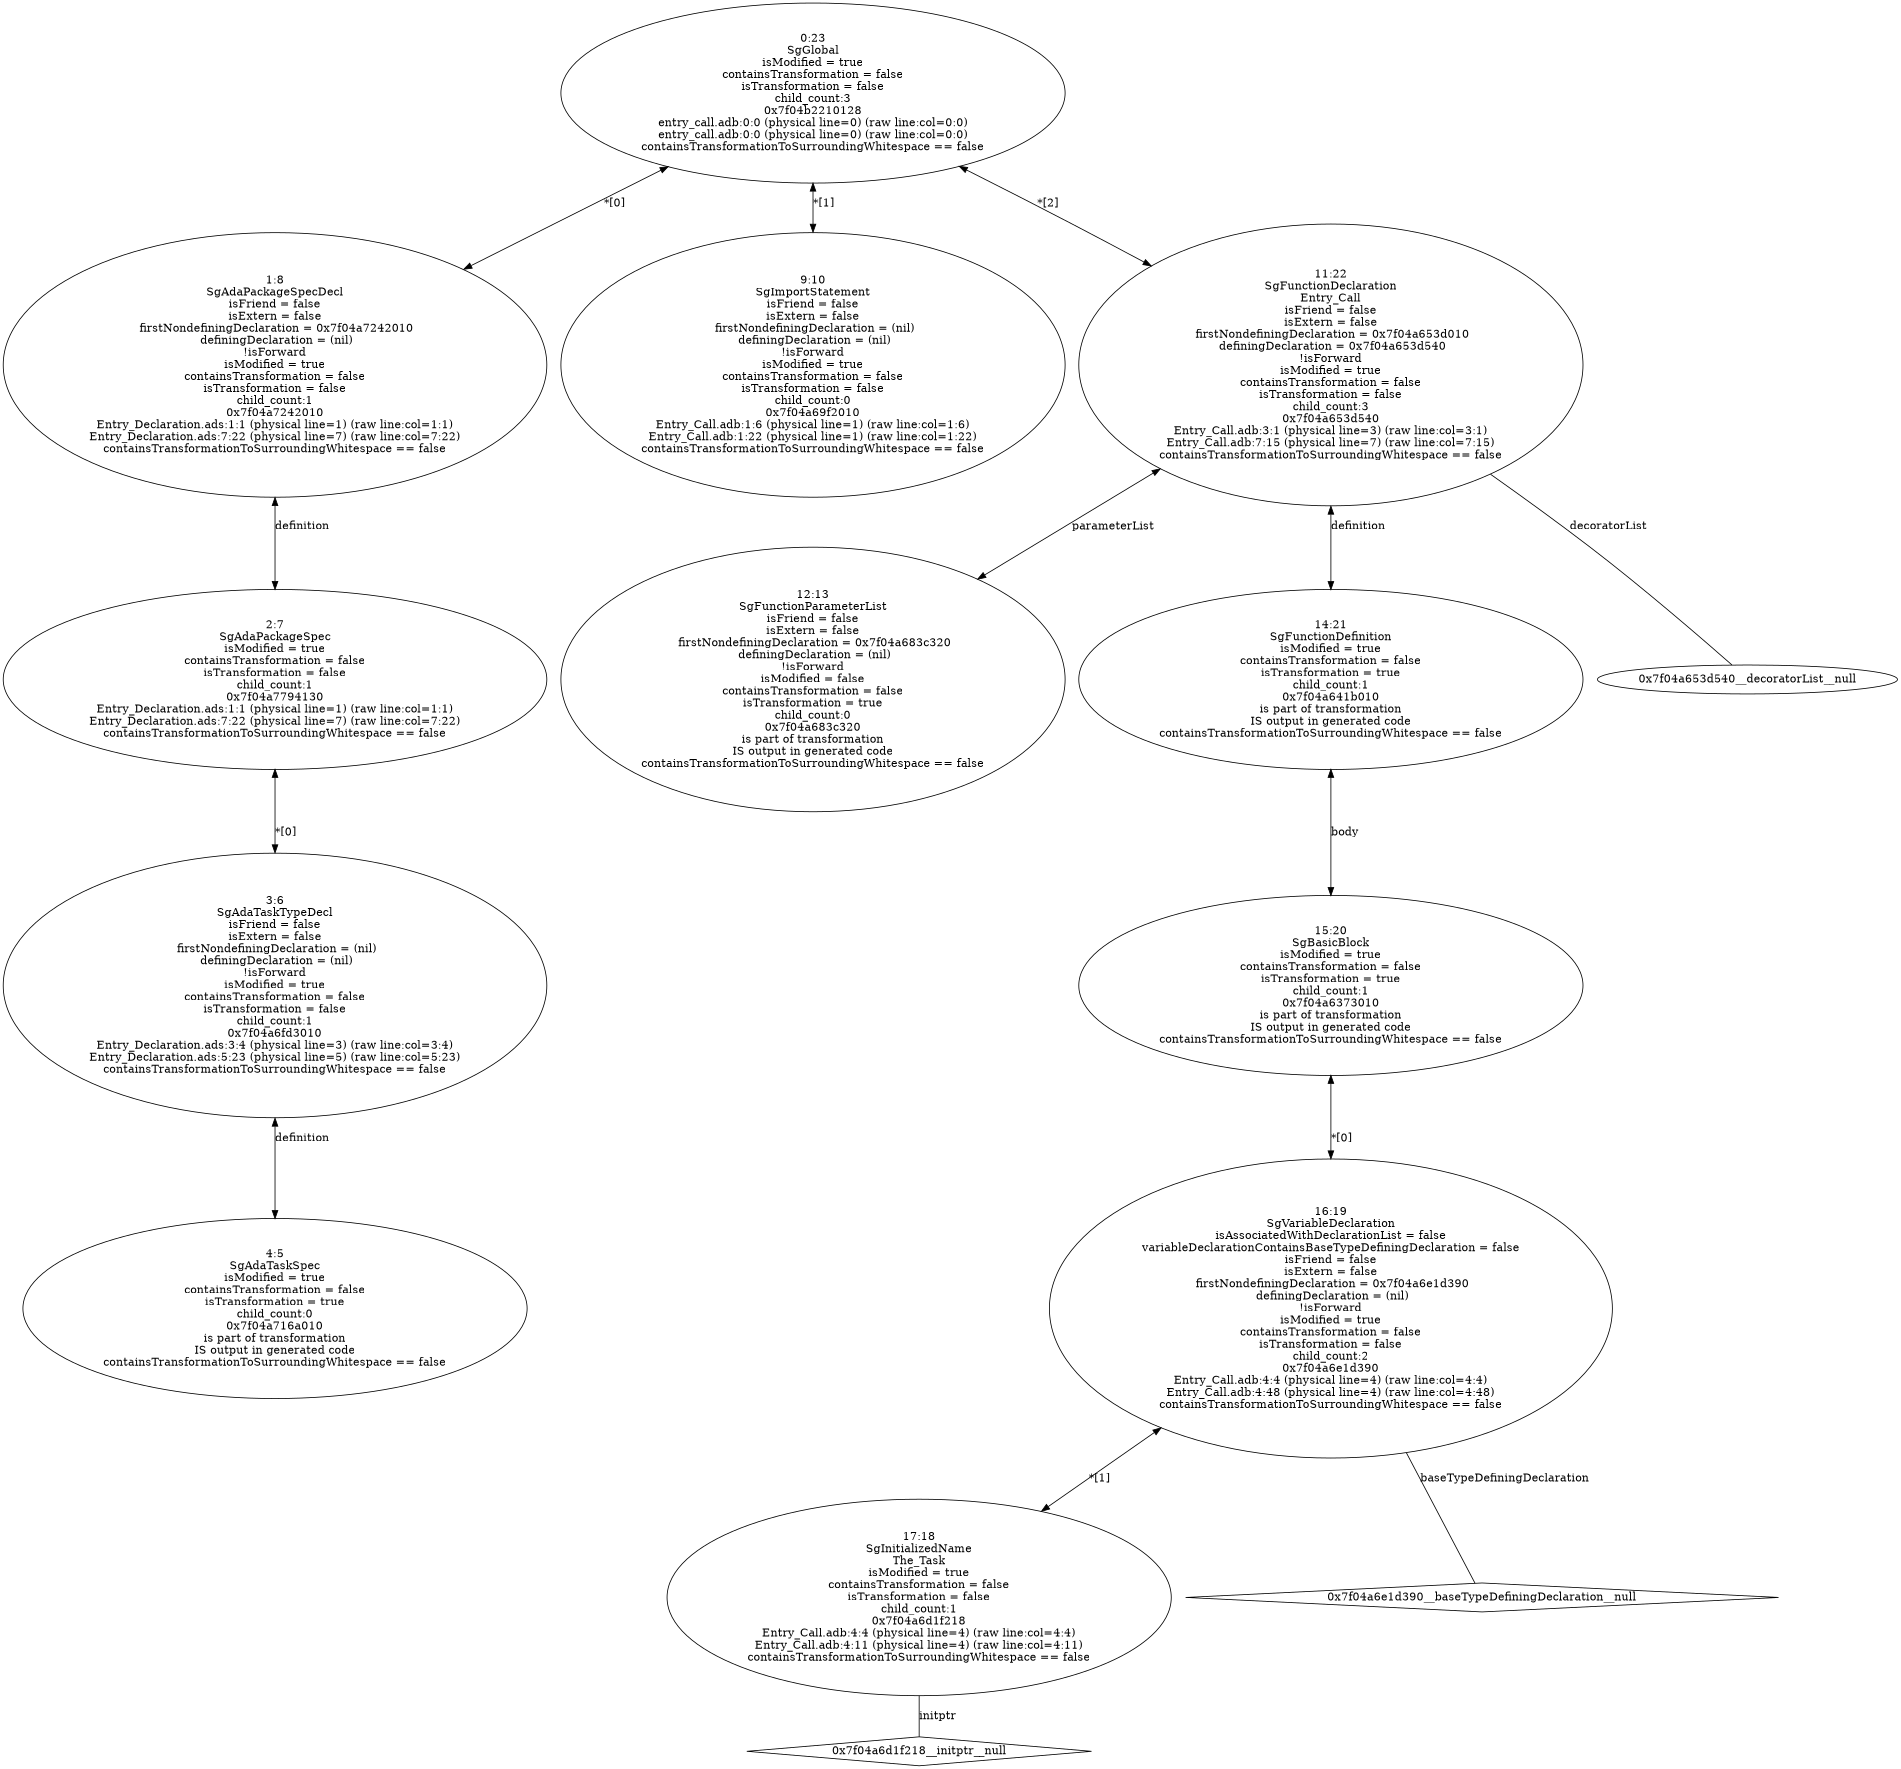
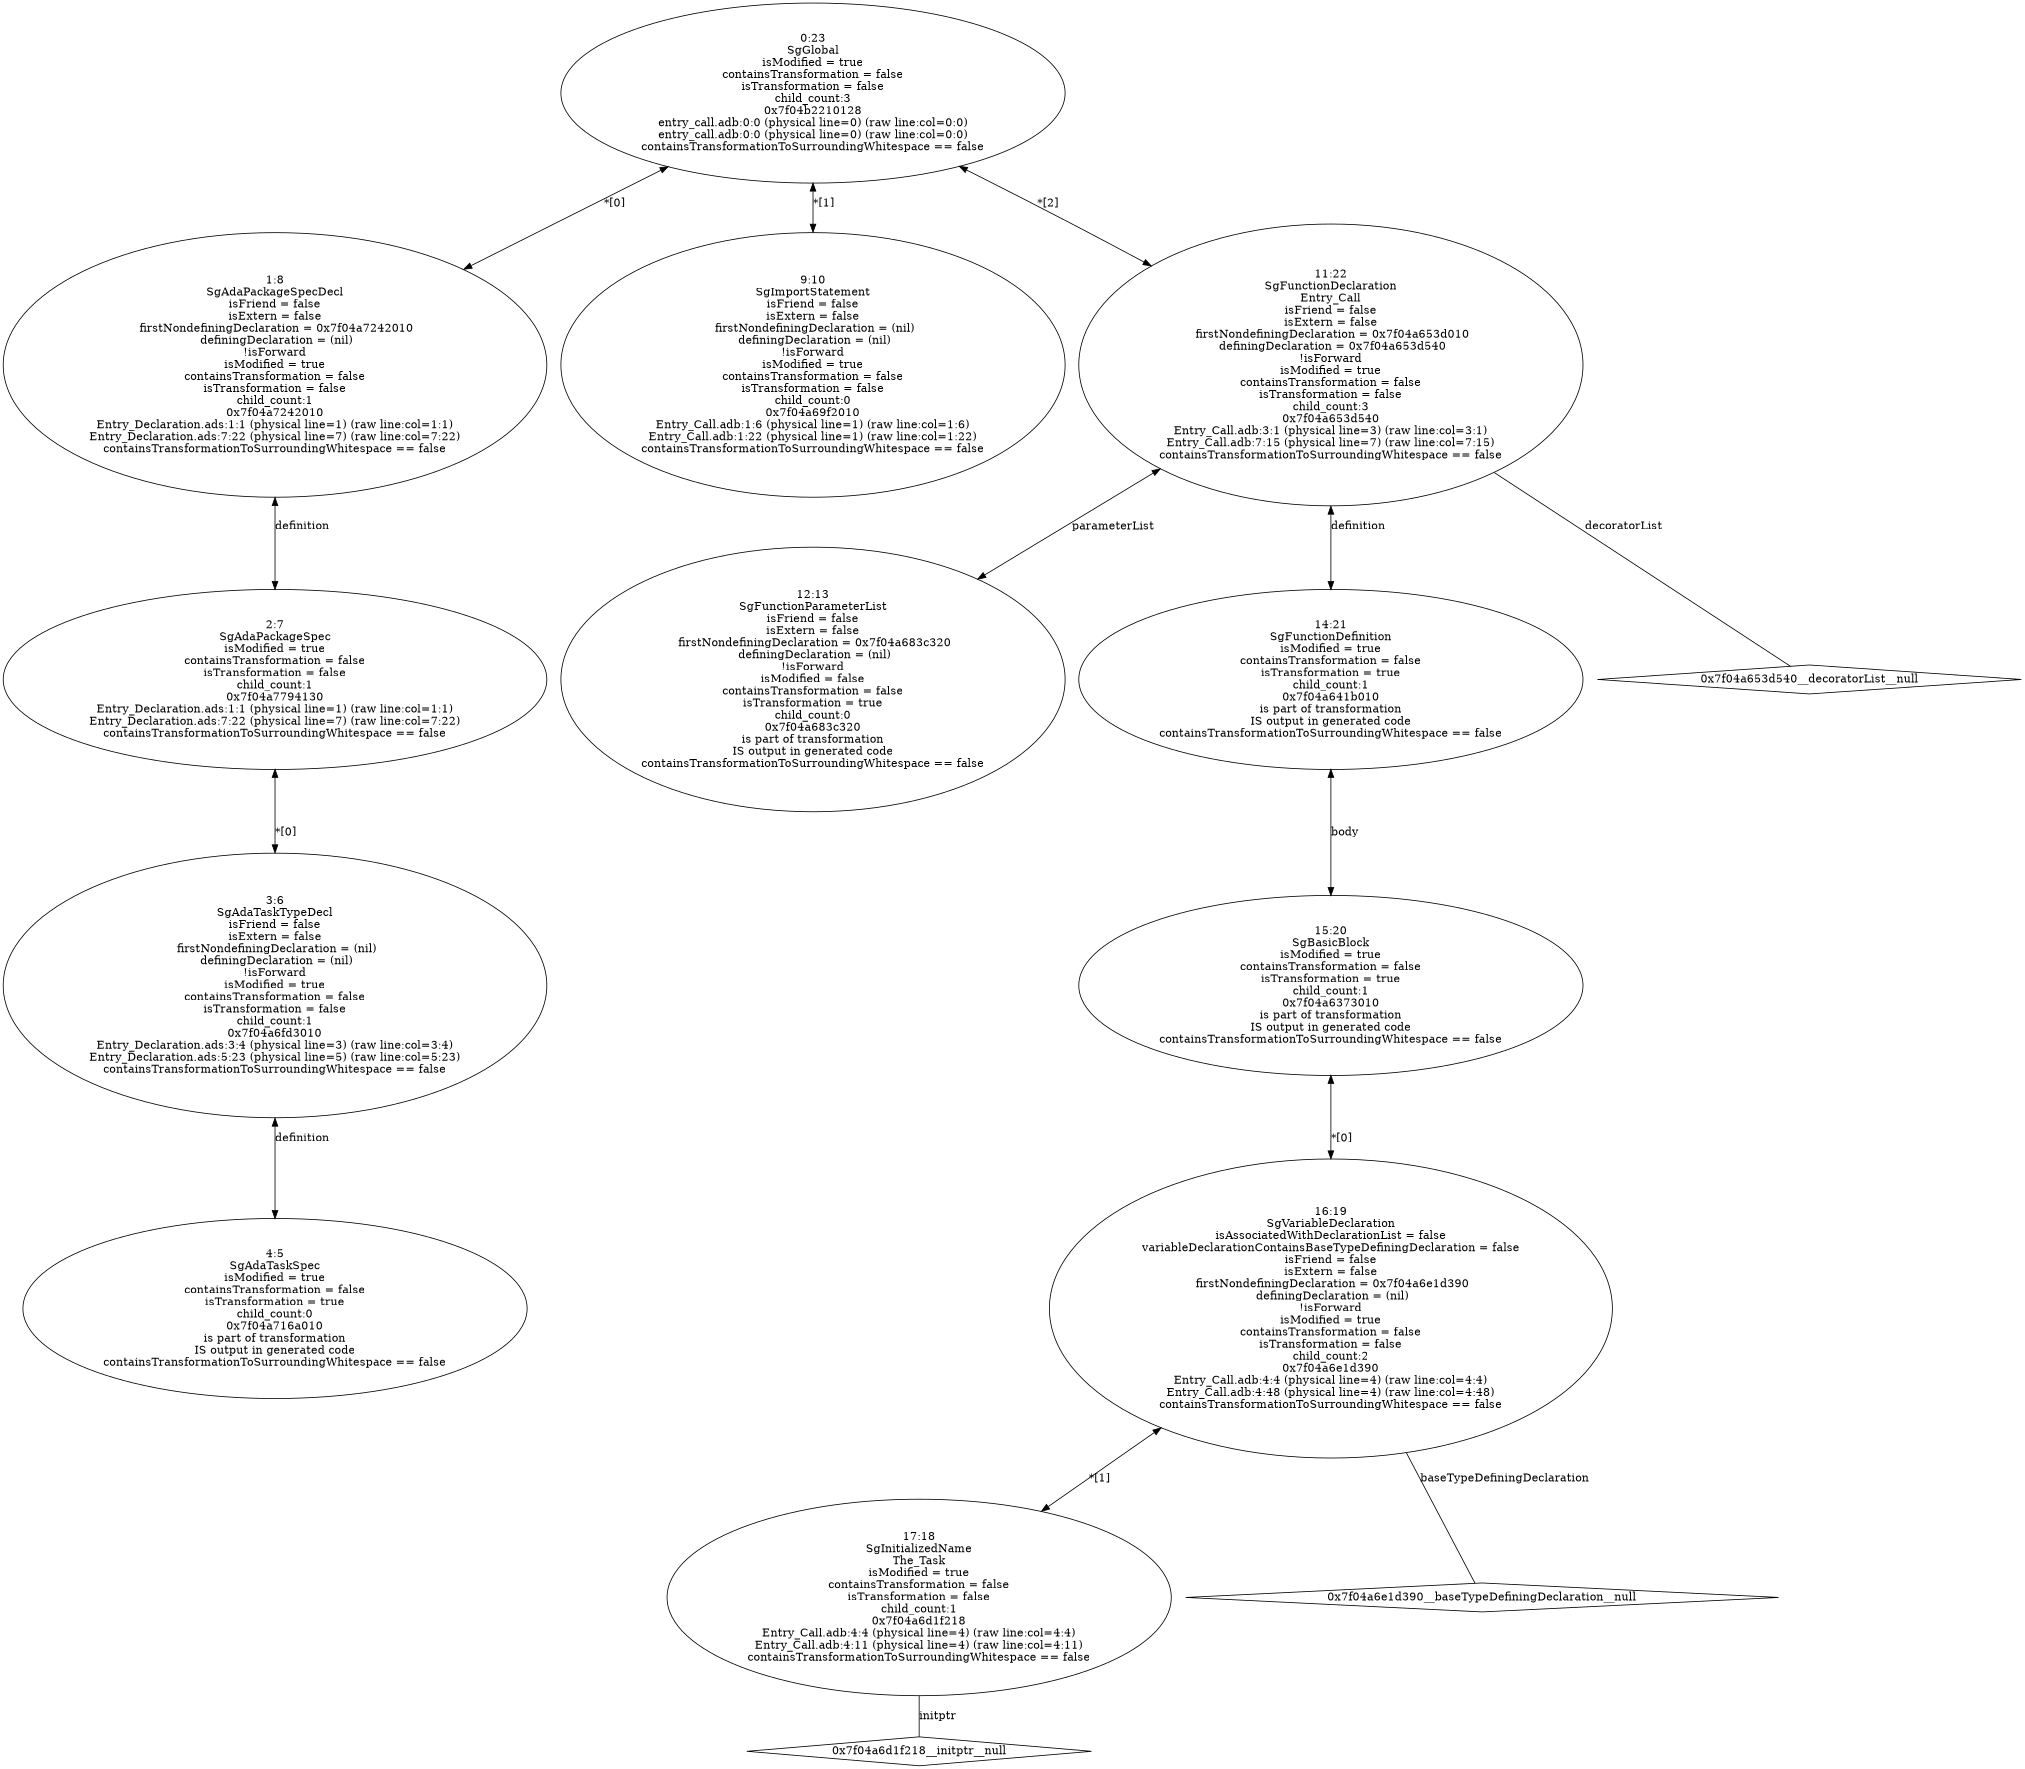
(1747, 679) -> (1809, 679)
